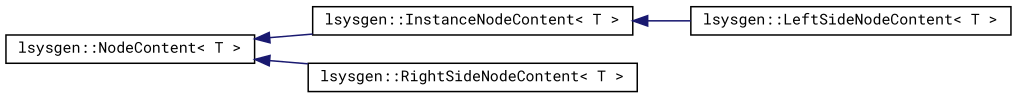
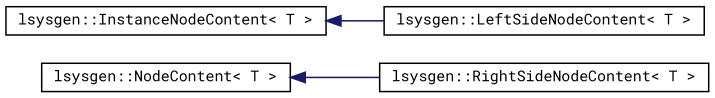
(291, 36) -> none
